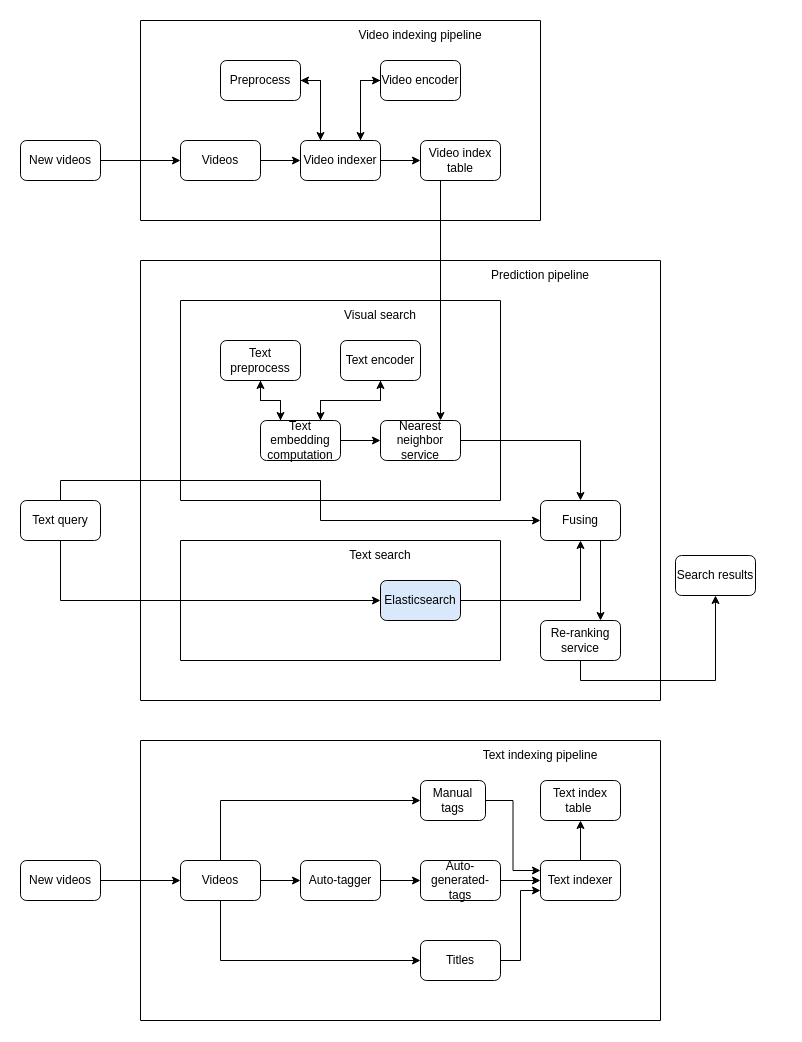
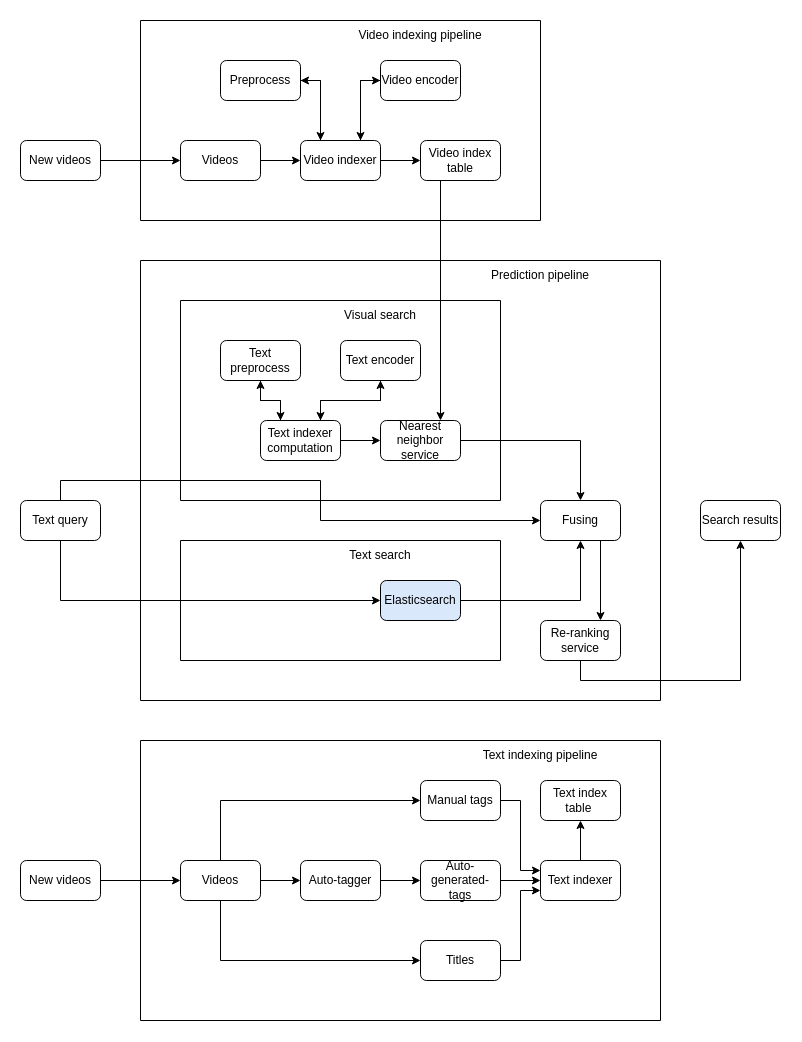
(301, 441) -> (301, 441)
(716, 576) -> (741, 521)
(453, 801) -> (461, 801)
